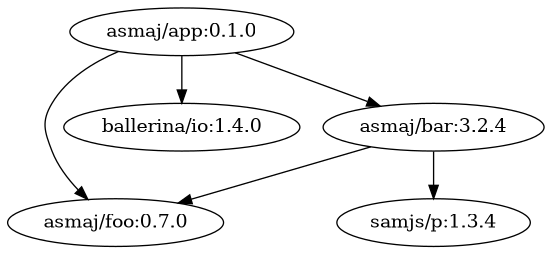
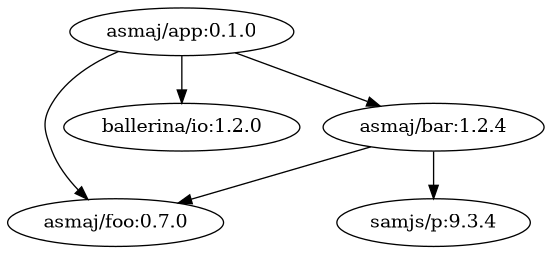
(182, 127) -> (182, 127)
(434, 127) -> (434, 127)
(434, 223) -> (434, 223)
